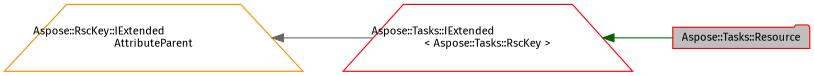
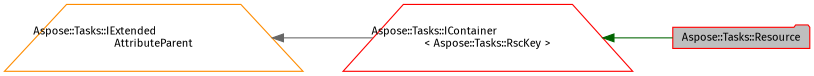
(154, 38) -> (154, 38)
(488, 38) -> (488, 38)
